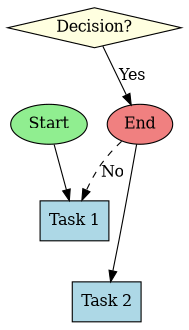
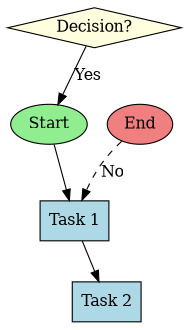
(115, 70) -> (74, 70)
(125, 208) -> (88, 256)
